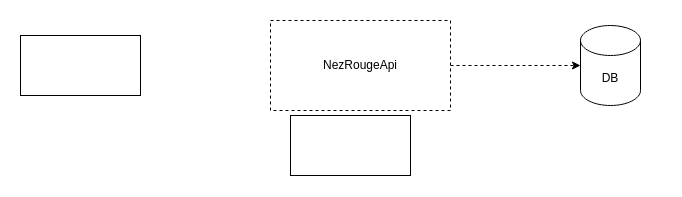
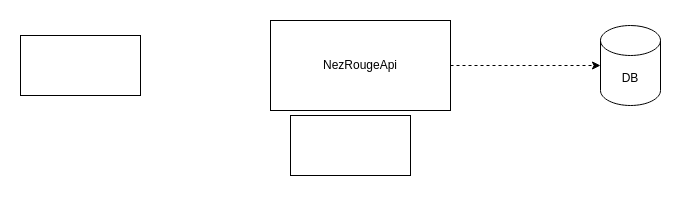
(361, 66) -> (361, 66)
(611, 66) -> (631, 66)
